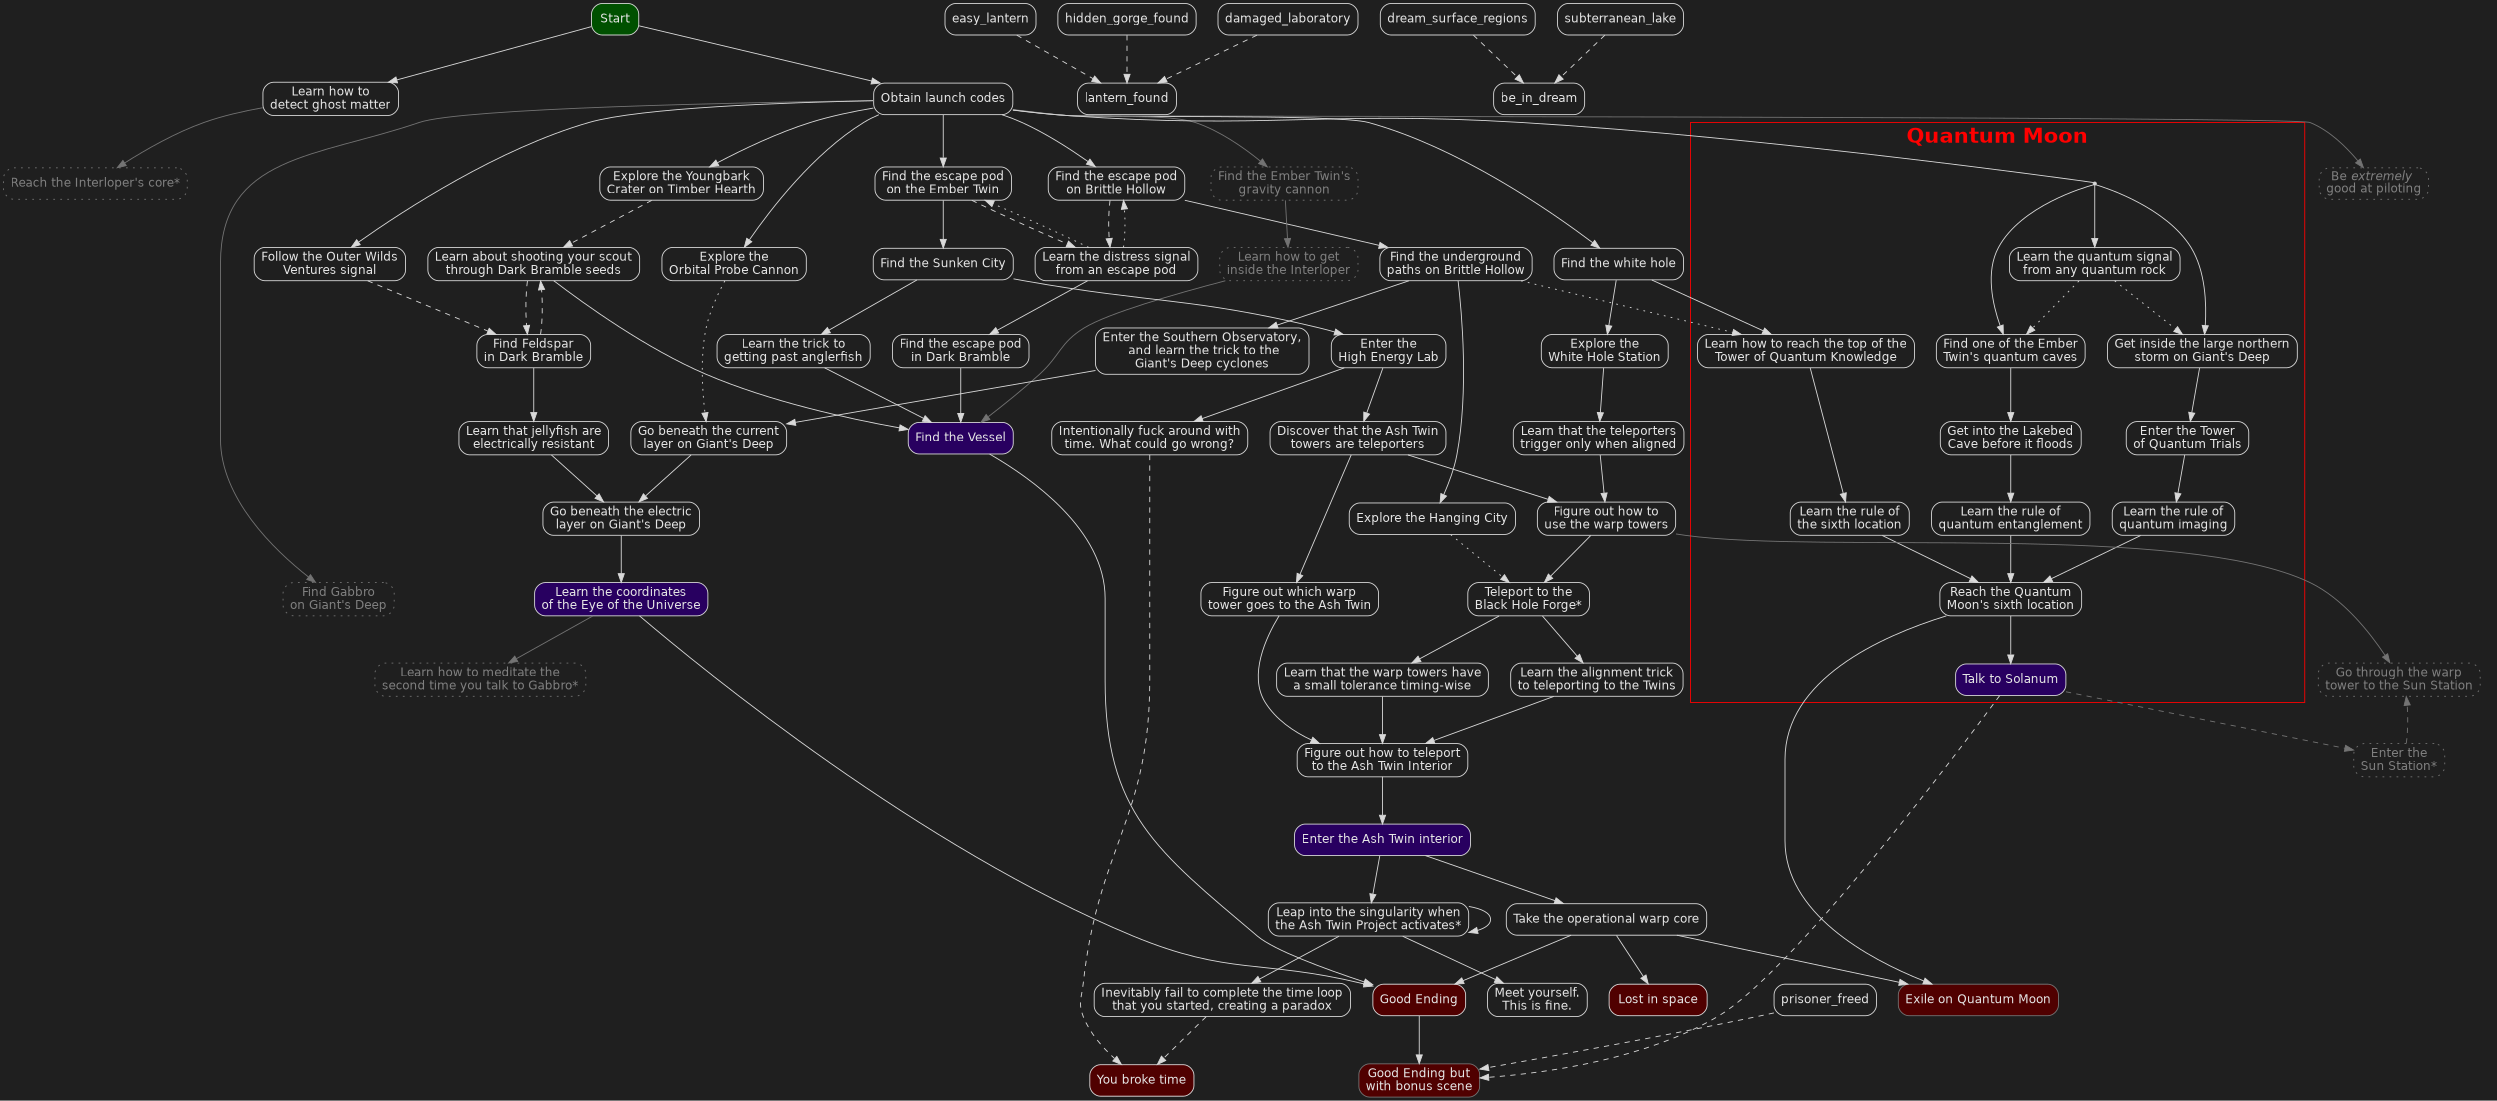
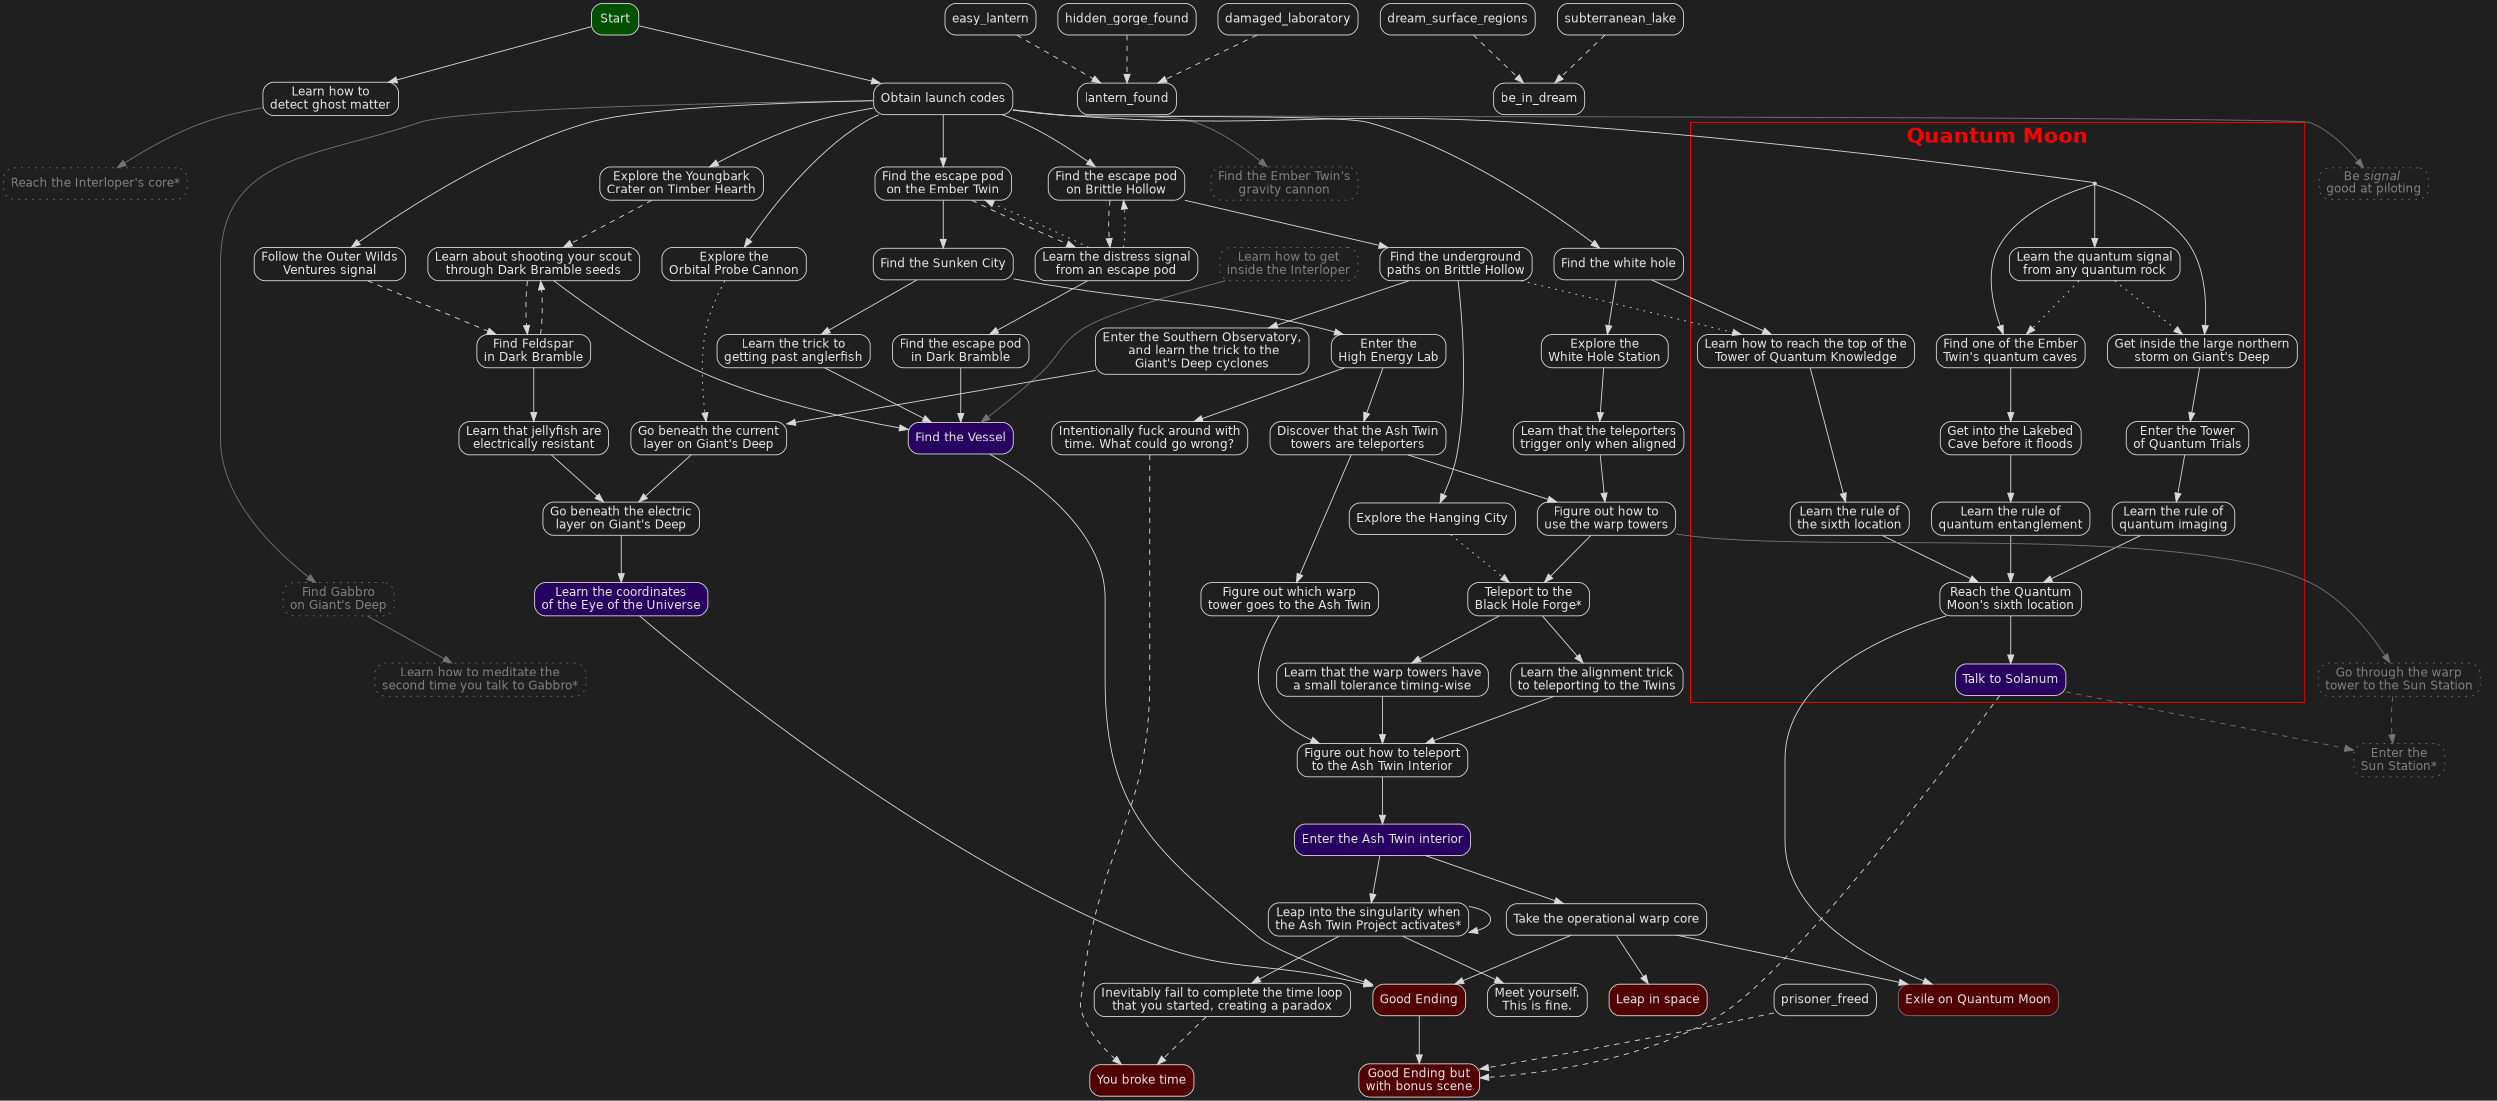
(2384, 177) -> (2384, 177)
(1286, 218) -> none
(555, 637) -> (406, 637)
(2408, 724) -> (2391, 715)
(1658, 1000) -> (1658, 1000)
(1419, 1080) -> (1419, 1080)
